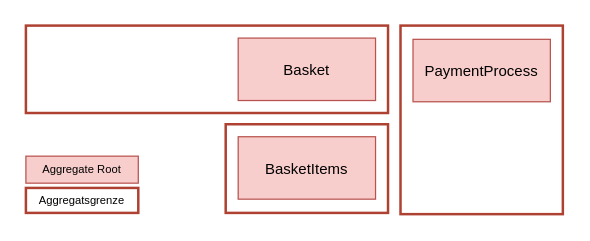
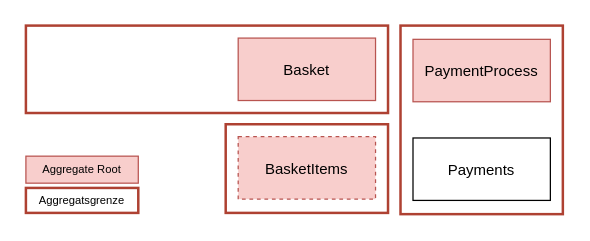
(307, 168) -> (307, 168)
none -> (482, 169)
